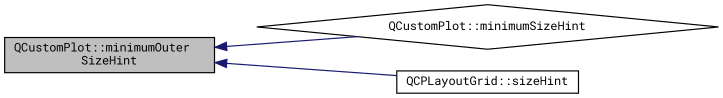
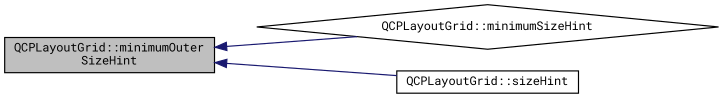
(488, 27) -> (488, 27)
(110, 55) -> (110, 55)
